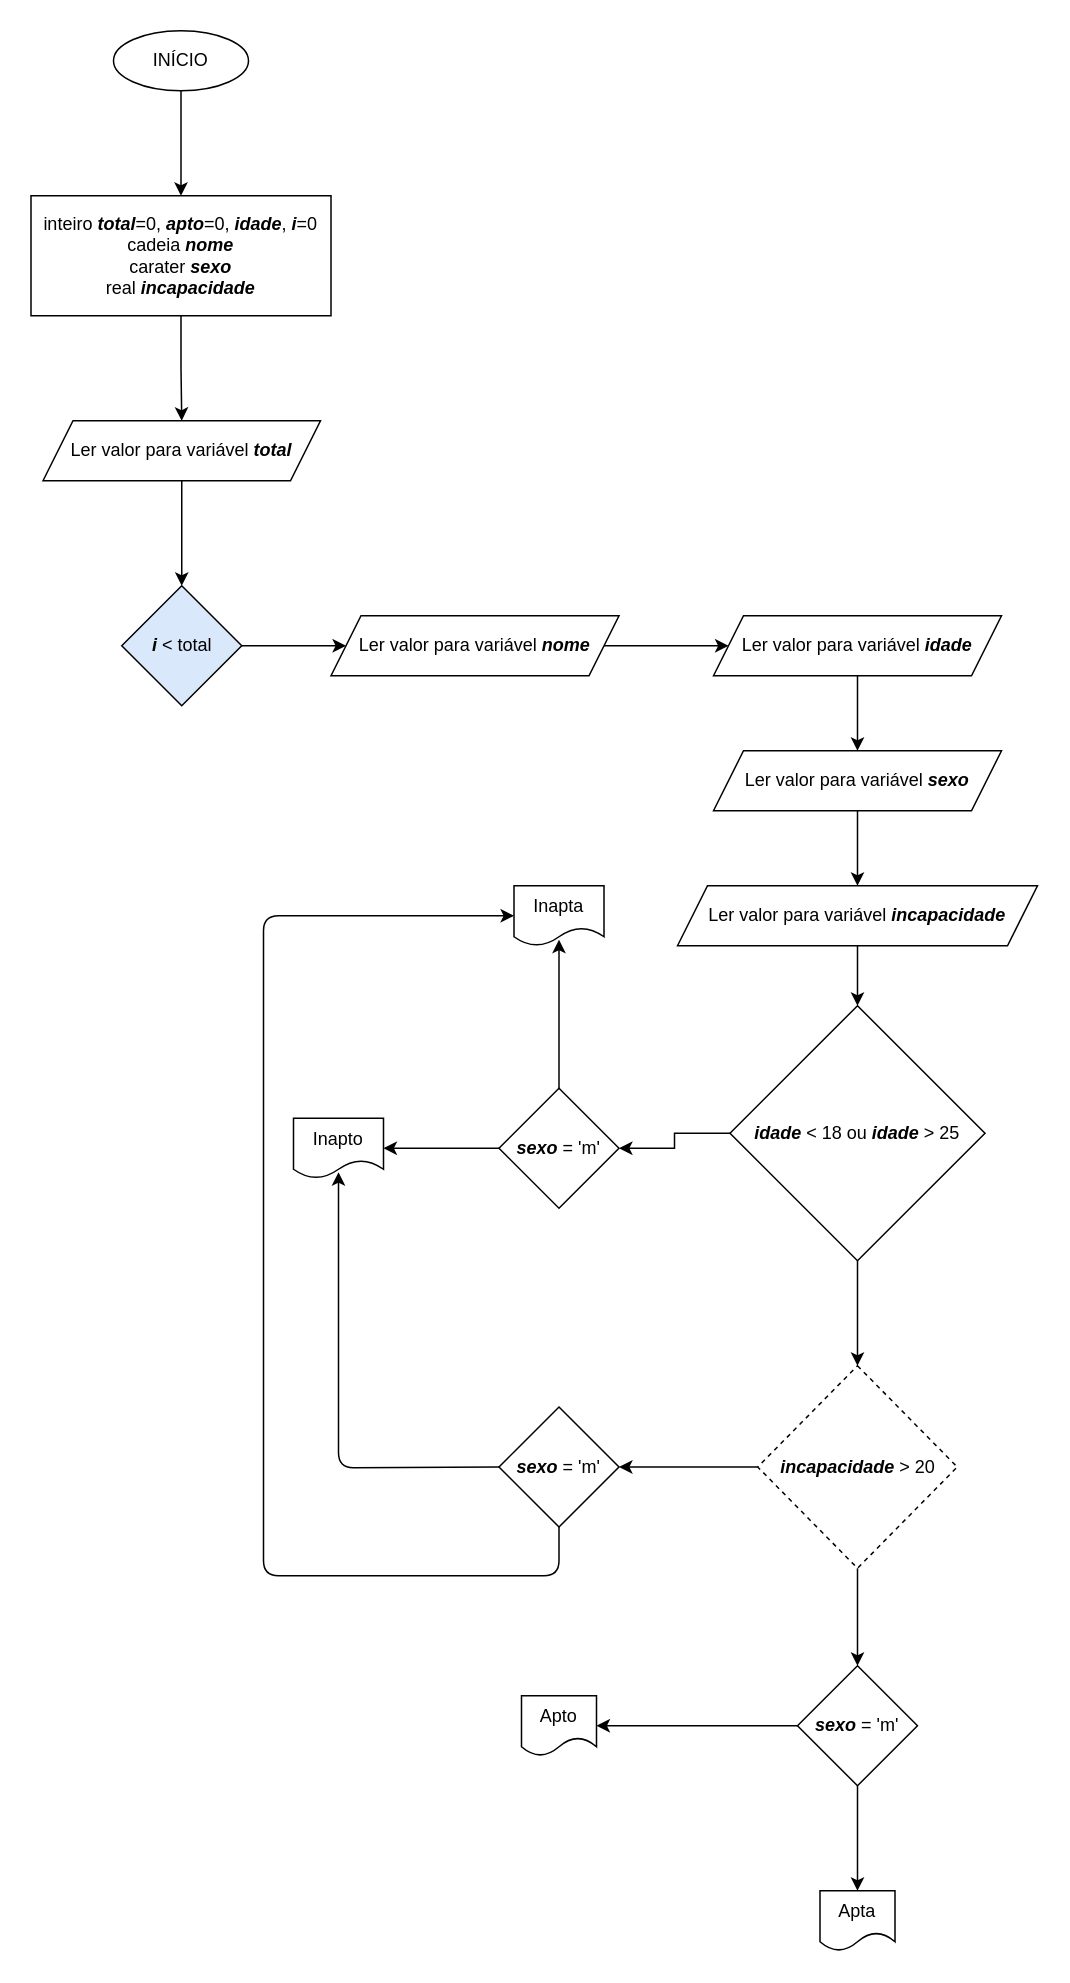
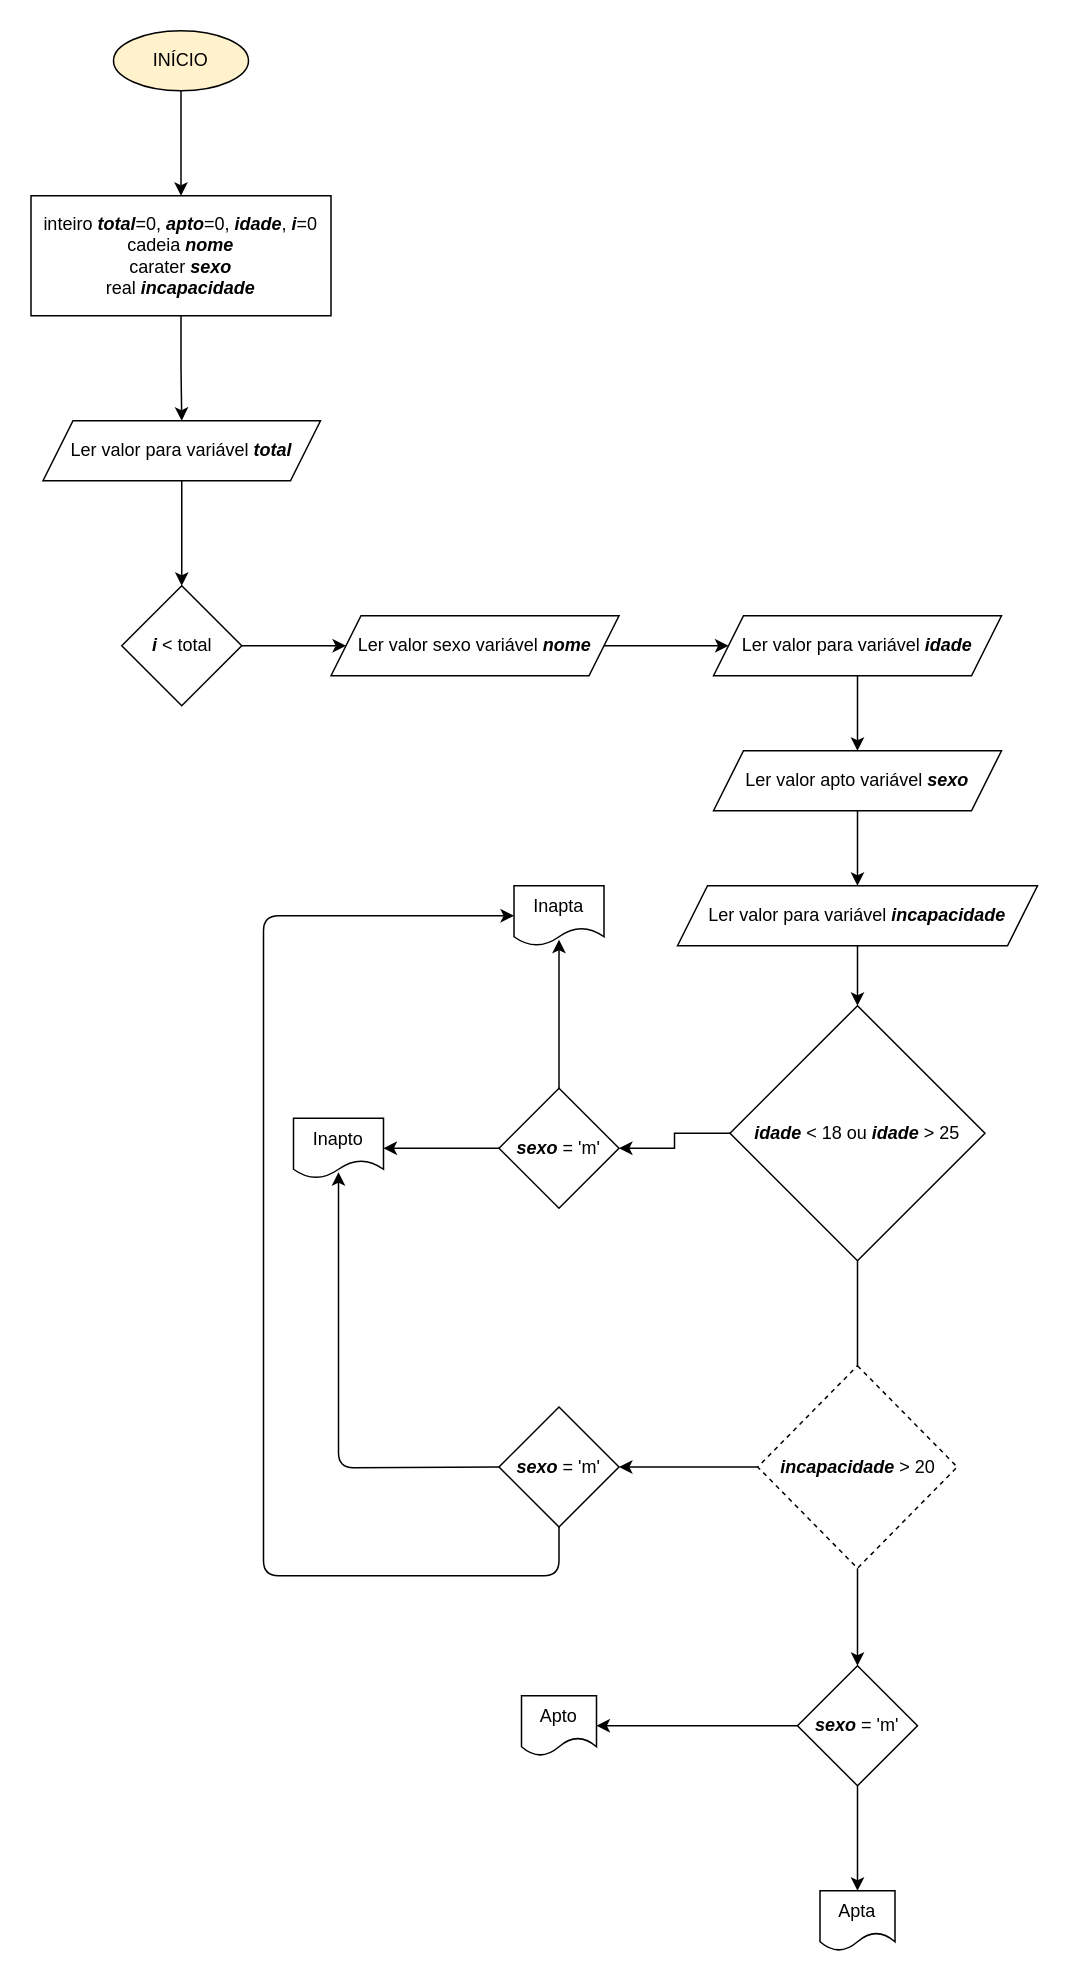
(181, 61) -> (181, 61)
(182, 646) -> (182, 646)
(475, 646) -> (475, 646)
(857, 781) -> (857, 781)
(857, 1354) -> (857, 1358)
